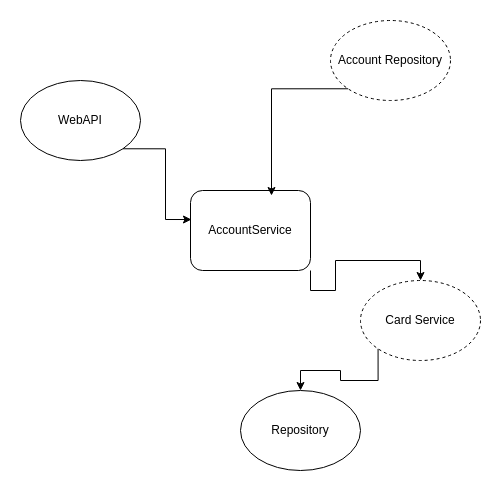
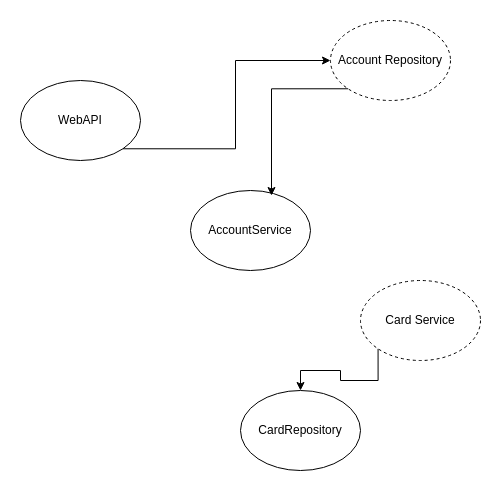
(166, 192) -> (236, 97)
(251, 231) -> (251, 231)
(347, 261) -> none
(301, 431) -> (301, 431)
